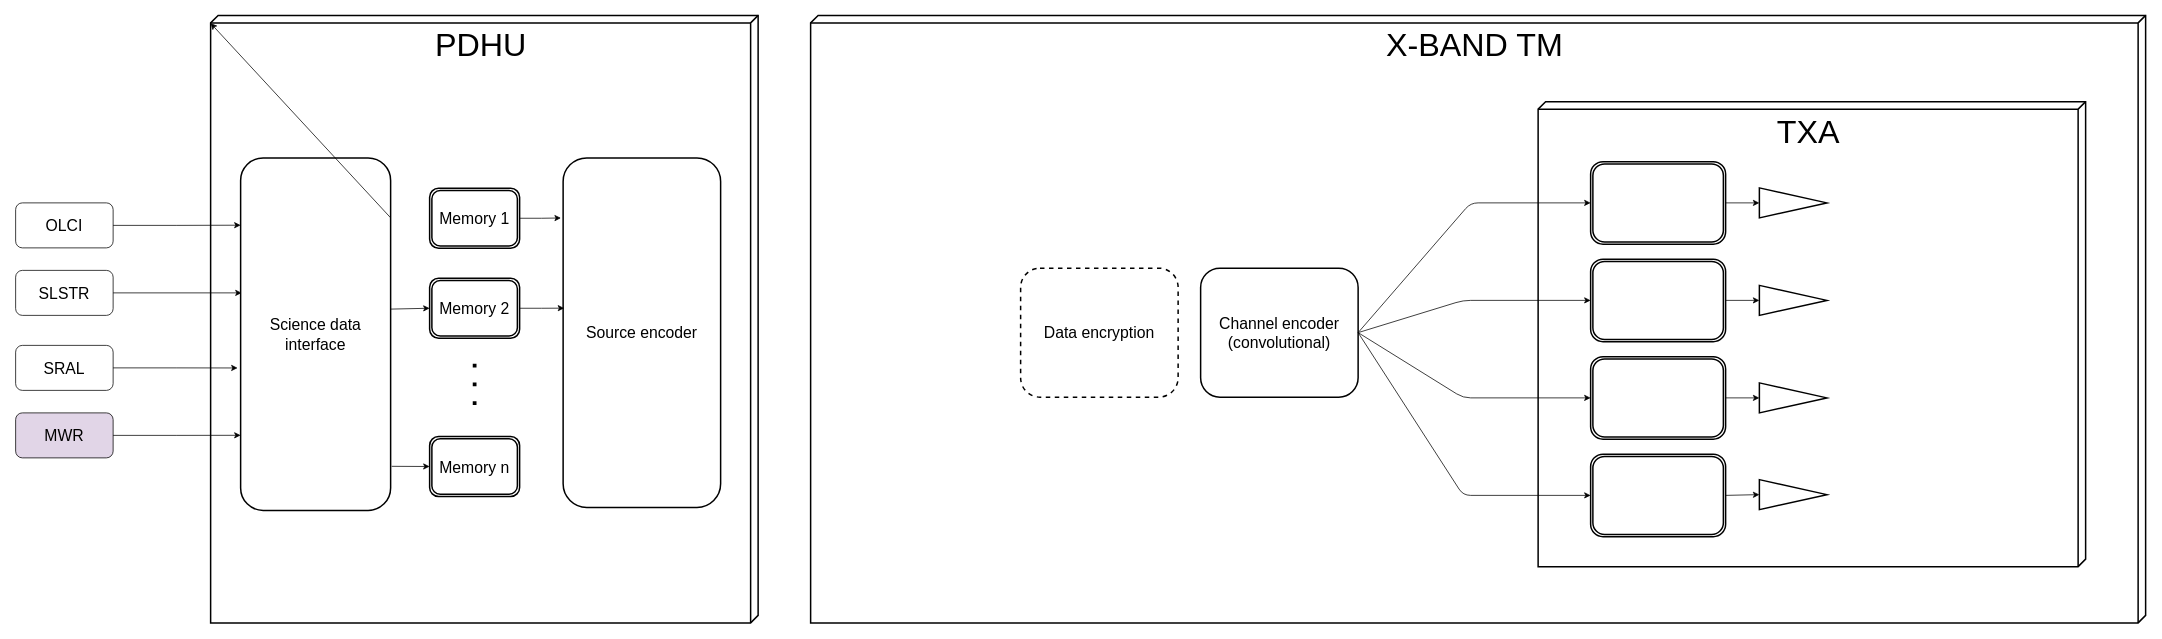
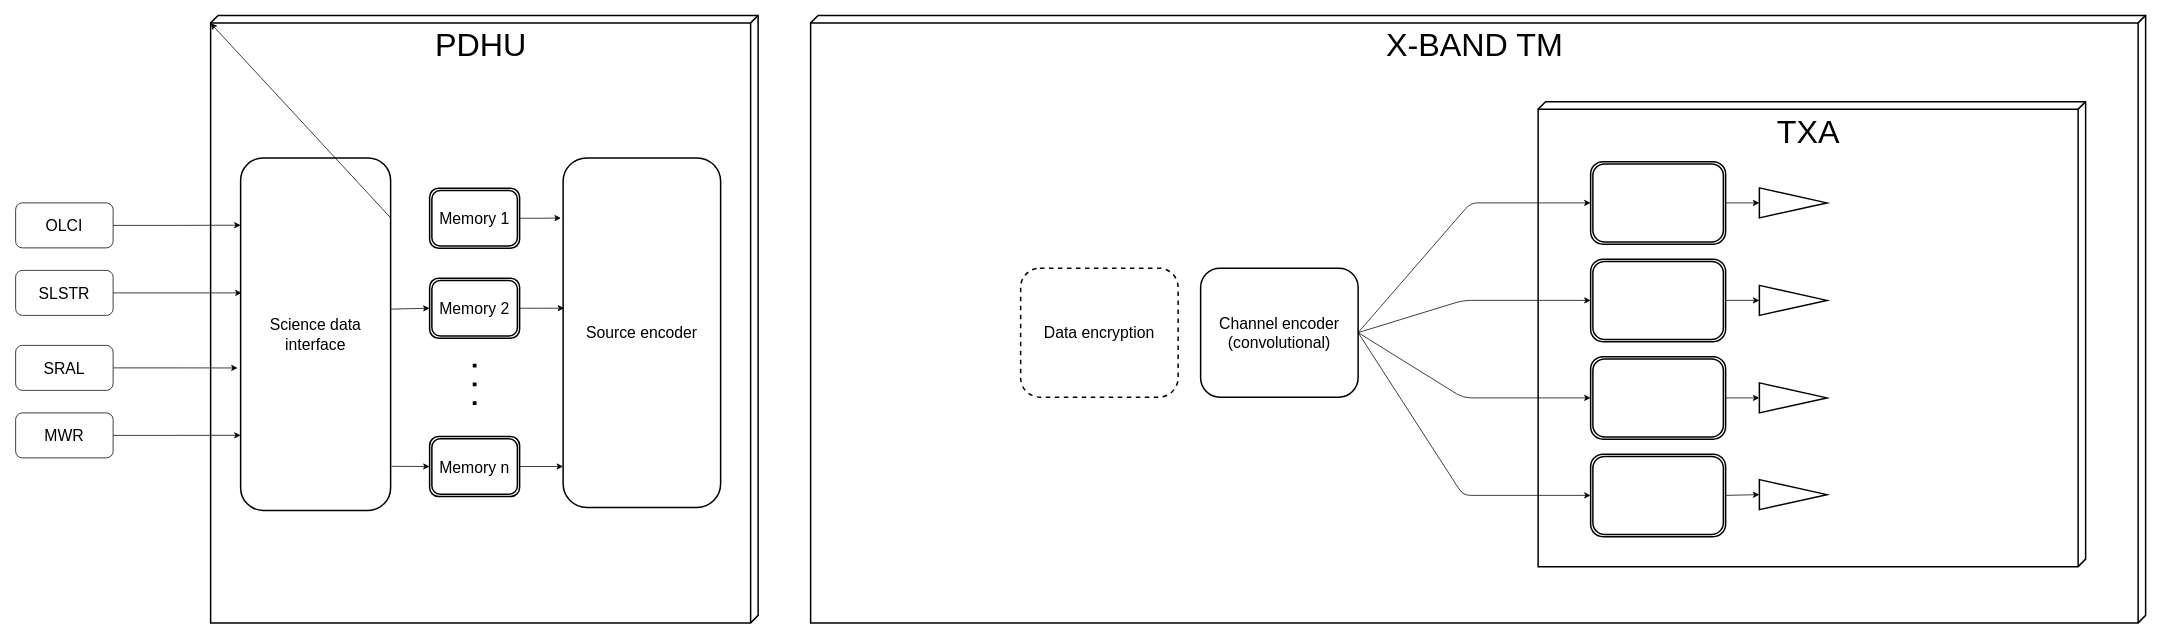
(64, 435) -> (64, 435)
none -> (539, 466)
